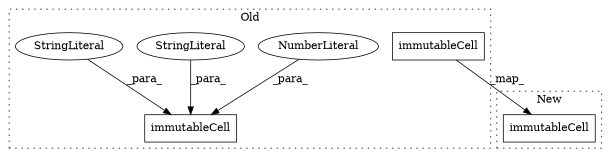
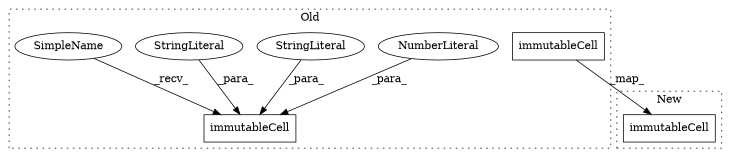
none -> (68, 46)
